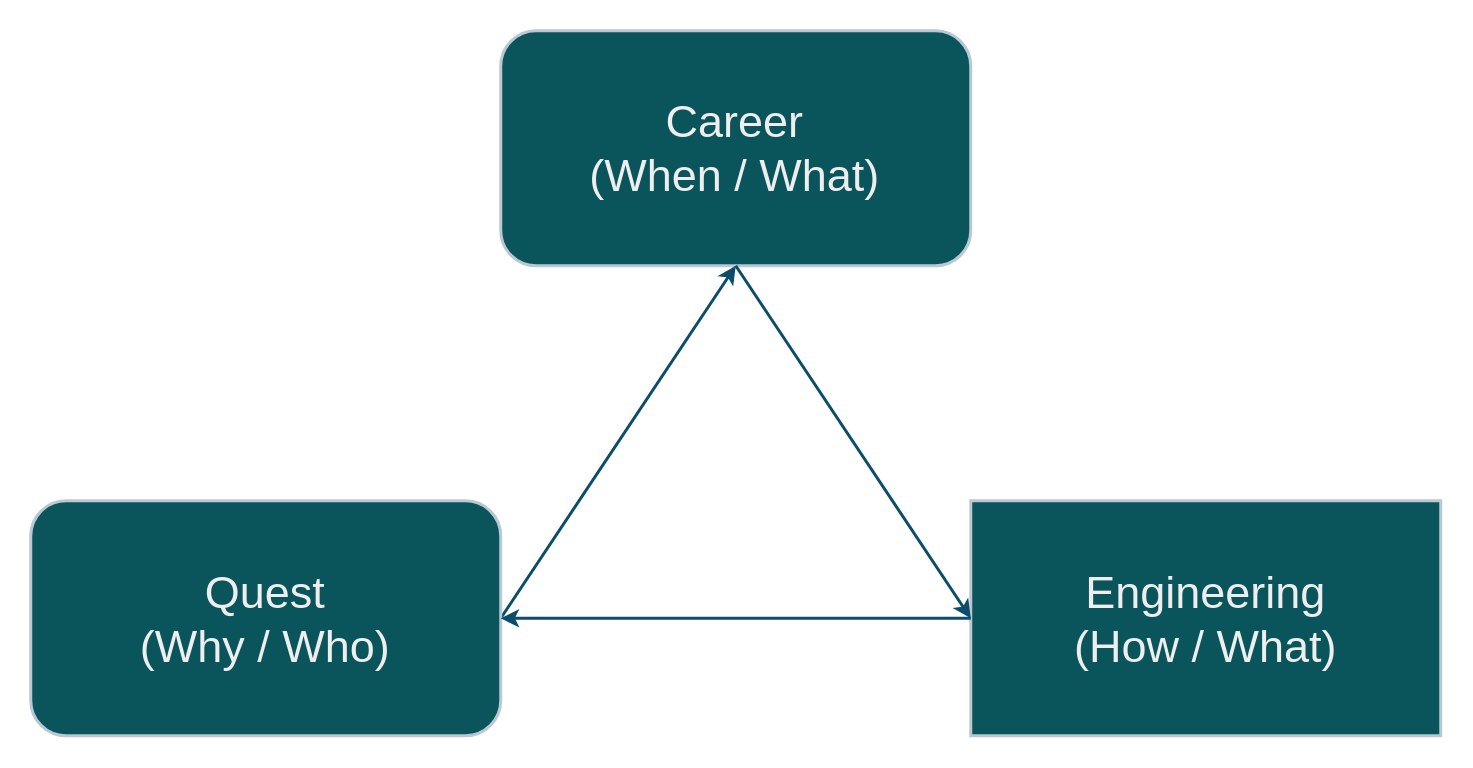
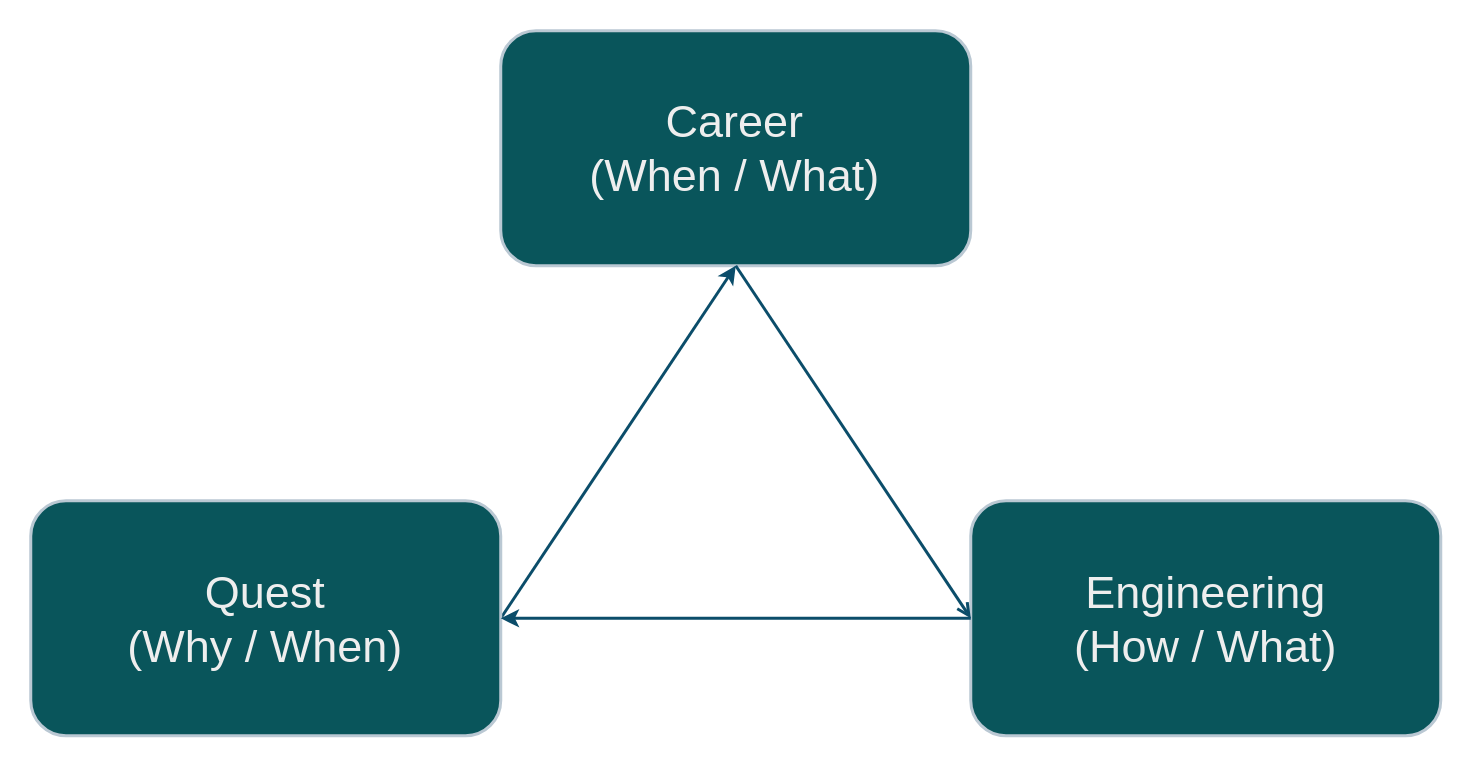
(963, 606) -> (964, 608)
(1206, 618) -> (1206, 618)
(266, 619) -> (266, 619)
